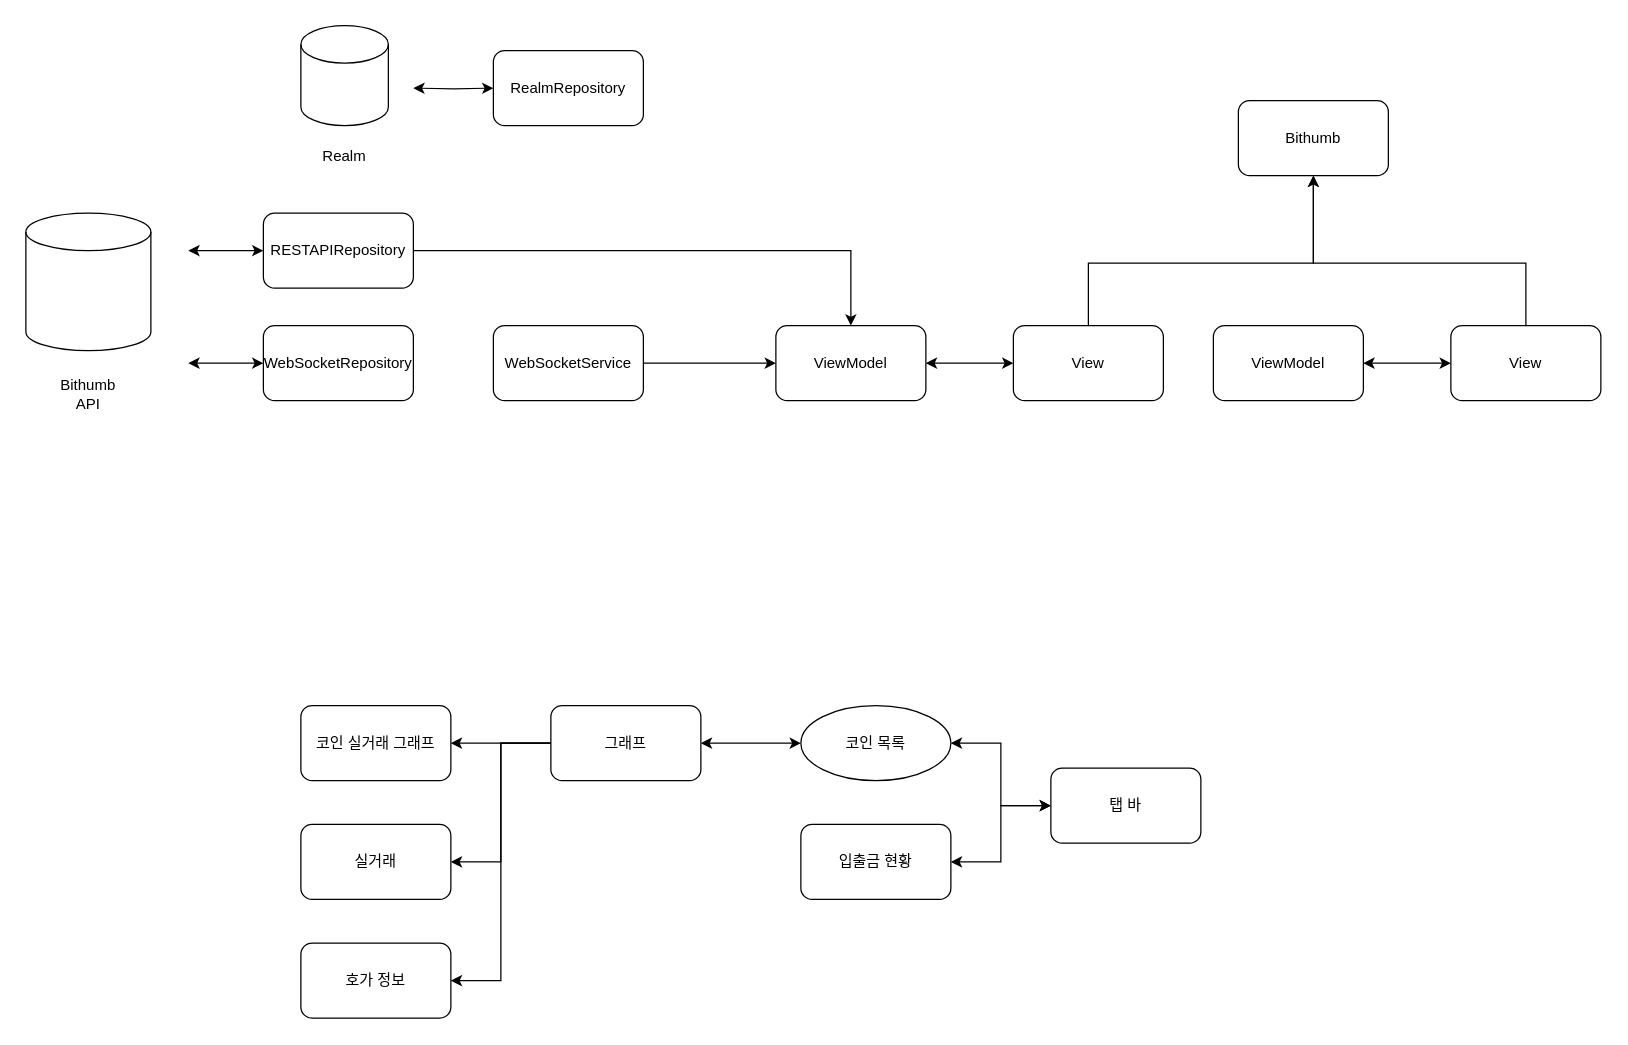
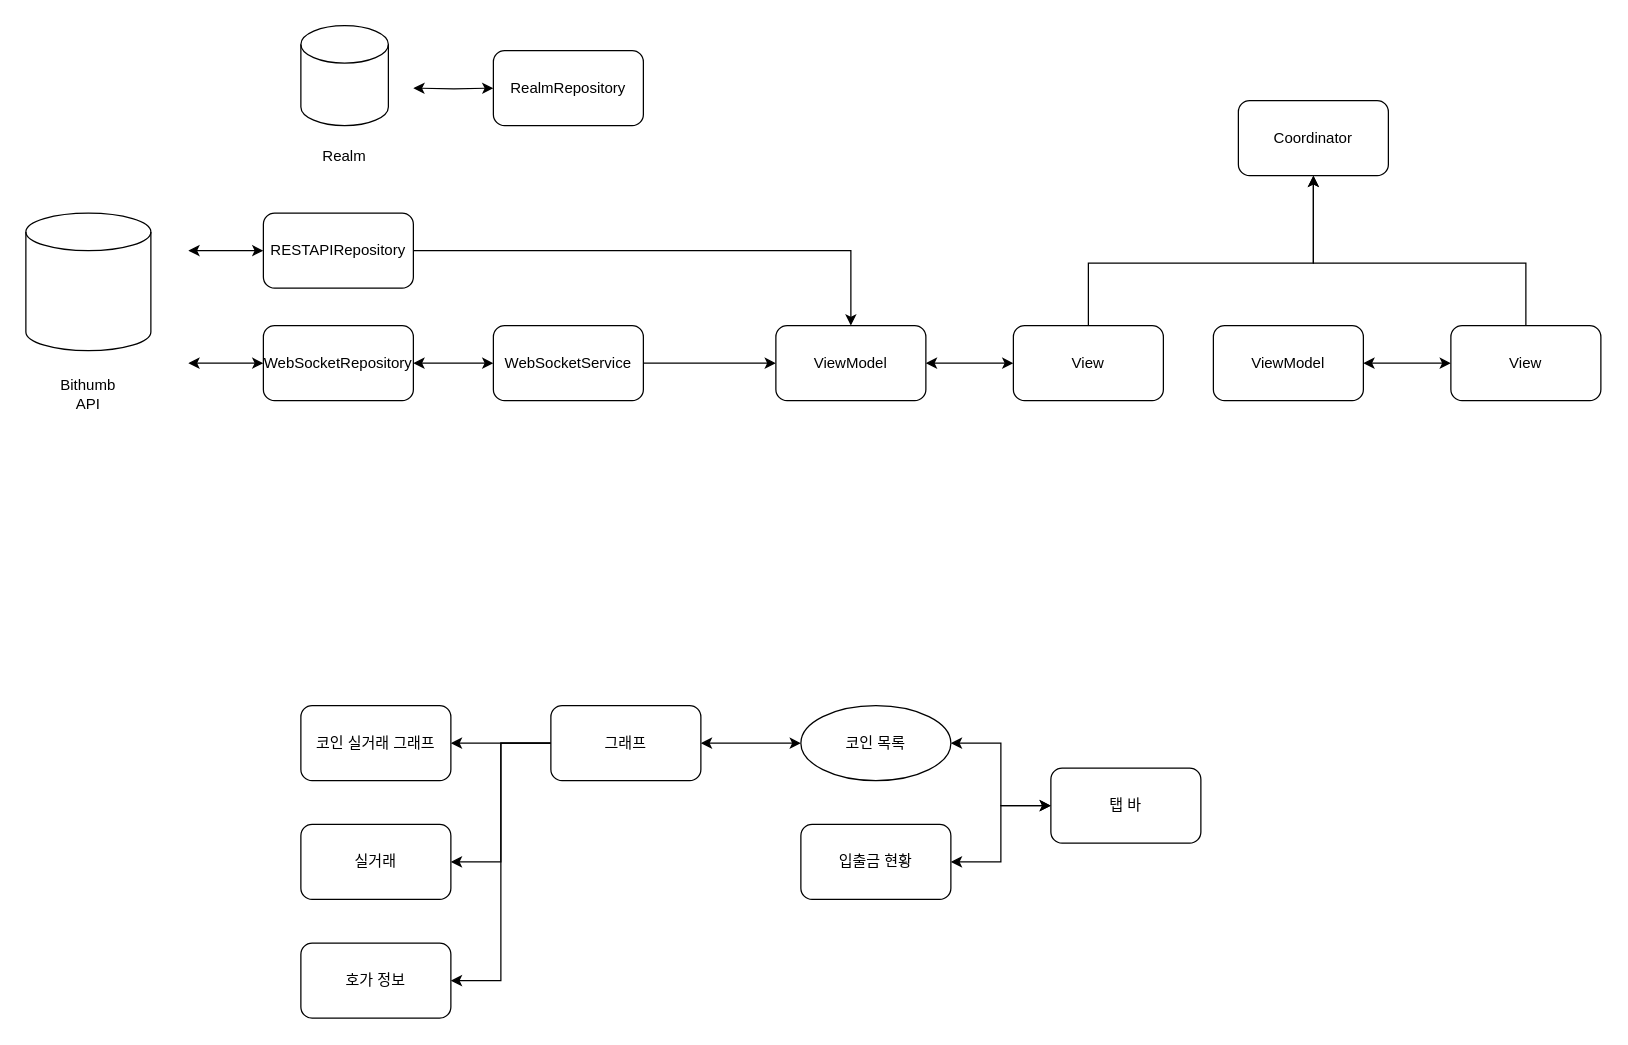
(1313, 138) -> (1313, 138)
none -> (453, 363)
